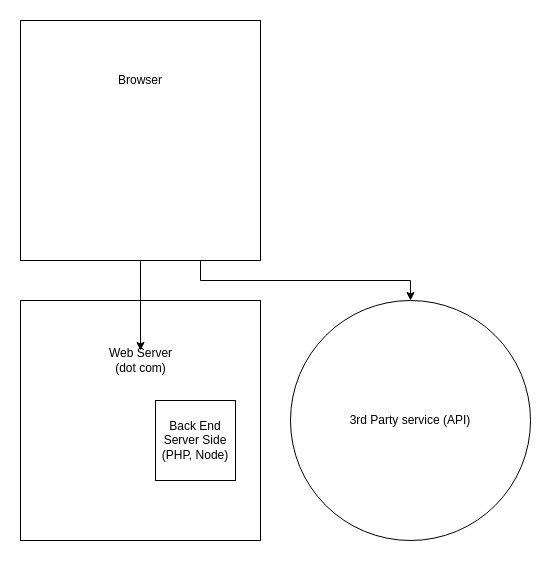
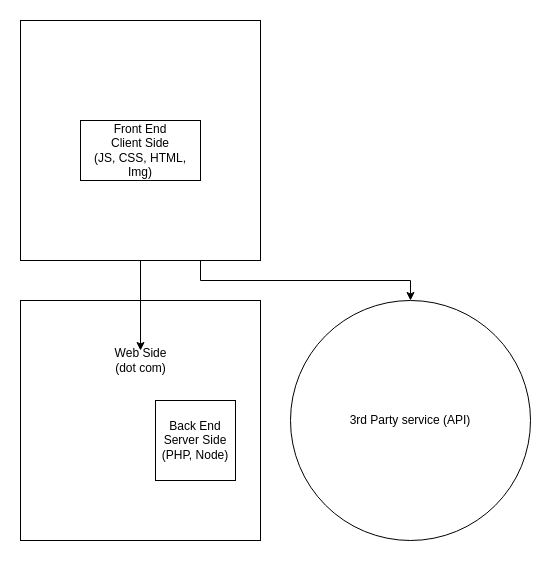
(141, 81) -> none
none -> (141, 151)
(141, 361) -> (141, 361)
